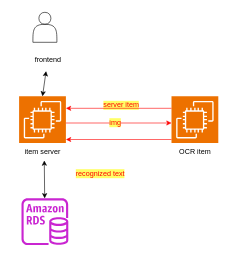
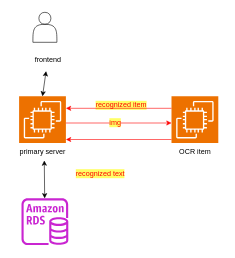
(121, 105) -> (121, 105)
(43, 152) -> (43, 152)
